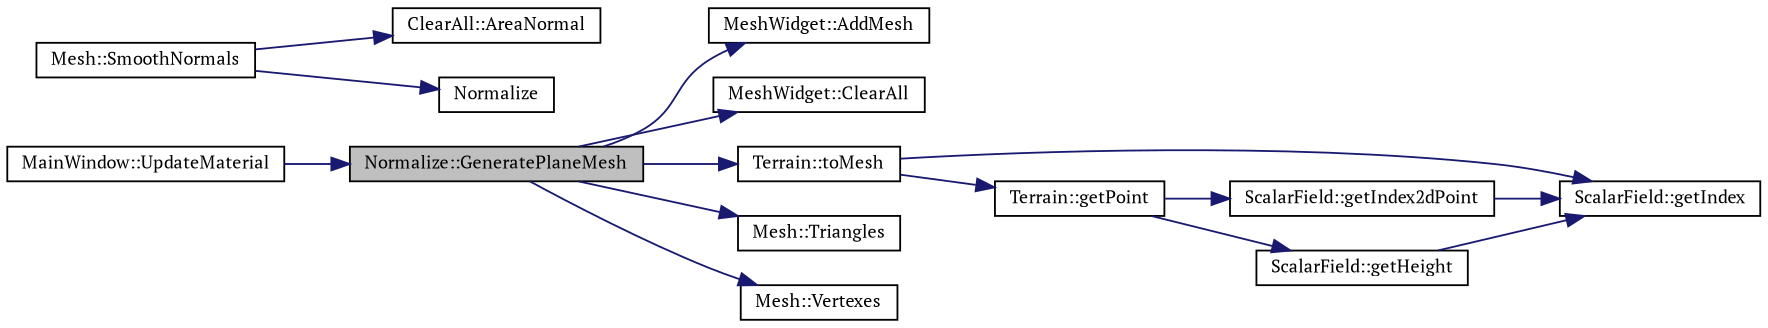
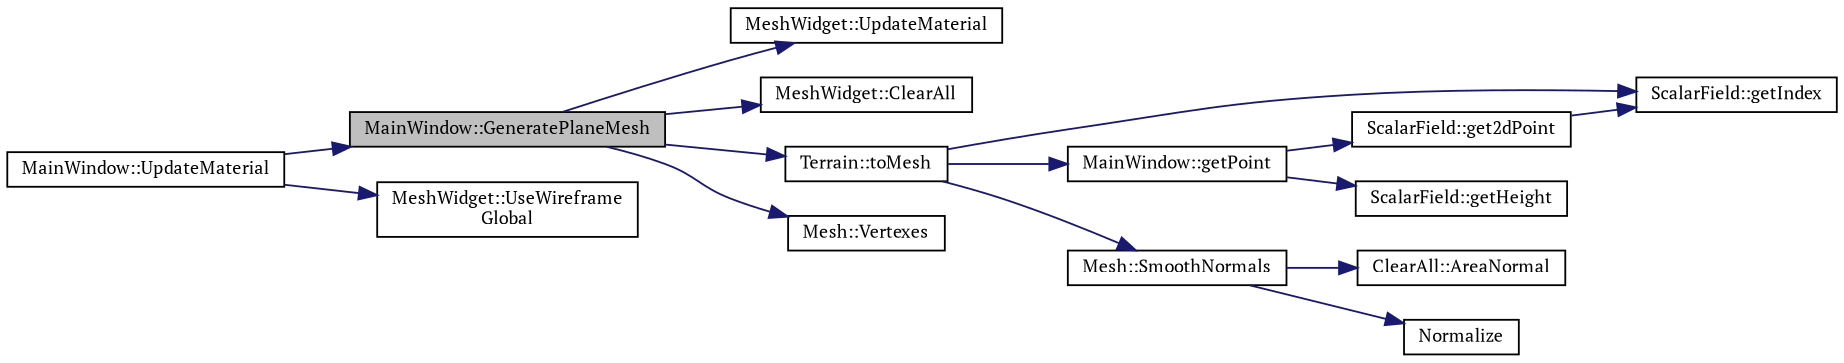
(819, 26) -> (866, 26)
(497, 164) -> (507, 129)
(1080, 199) -> (1177, 164)
(1362, 199) -> (1461, 129)
none -> (1032, 209)
none -> (507, 210)
(819, 233) -> none
(1502, 235) -> none
